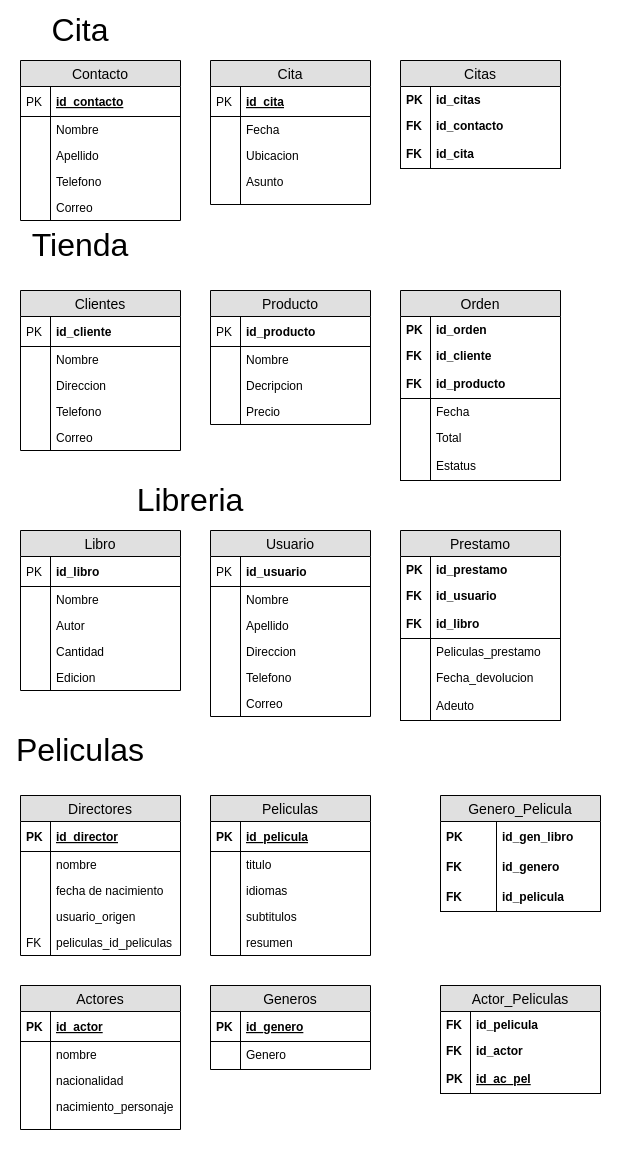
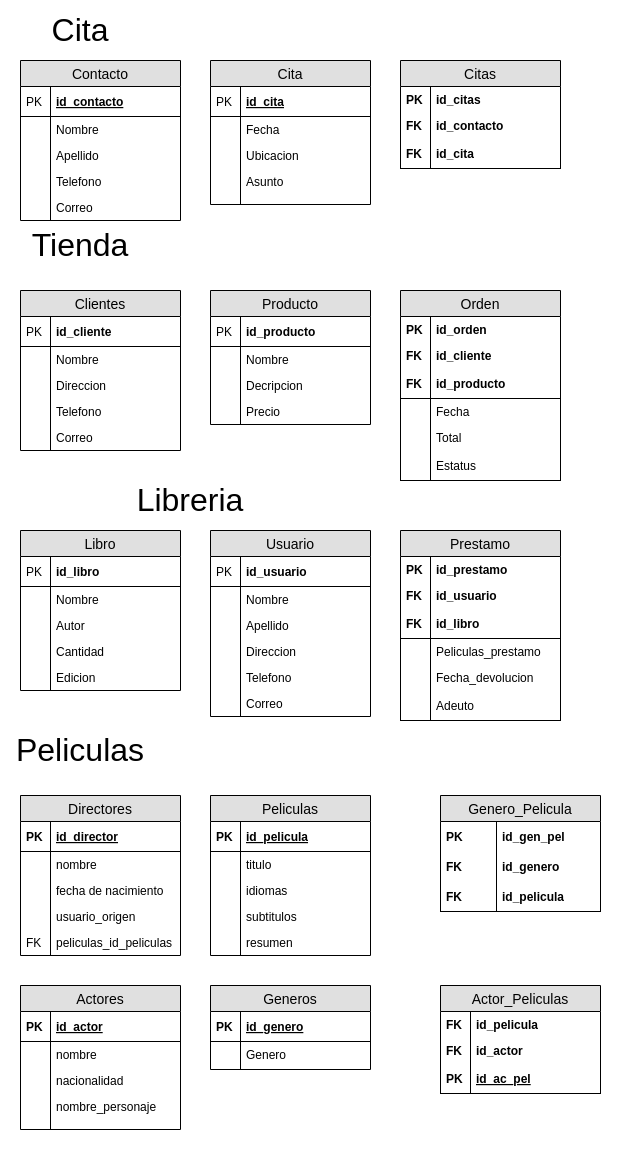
(538, 837) -> (532, 837)
(120, 1107) -> (110, 1107)
